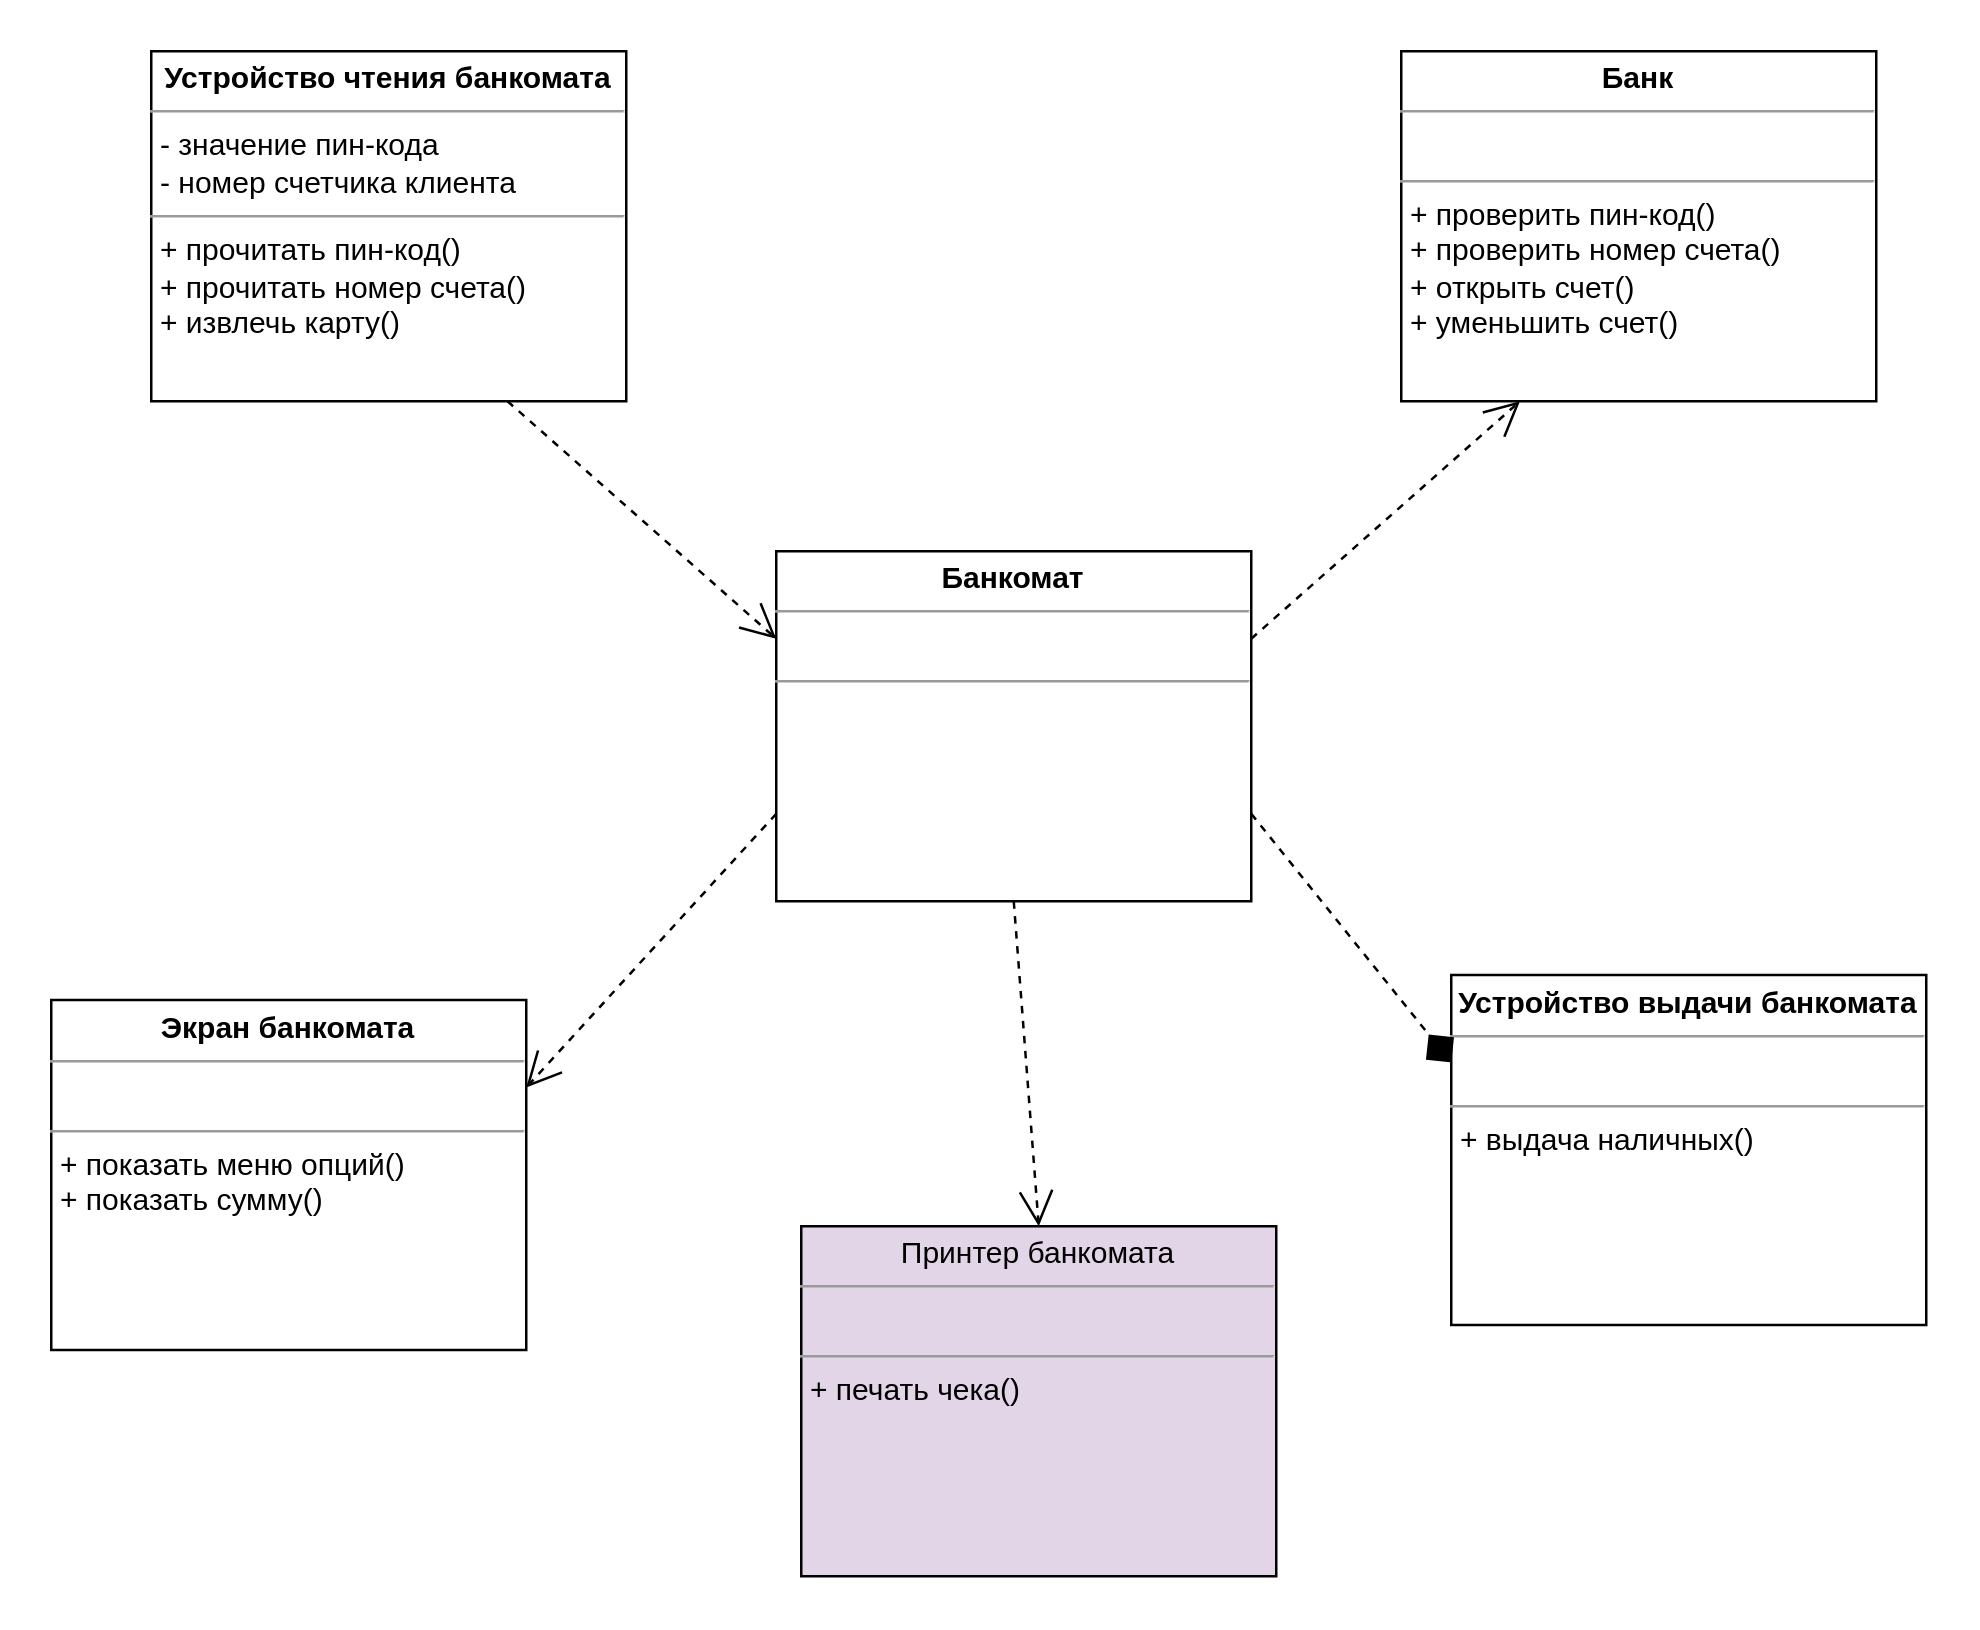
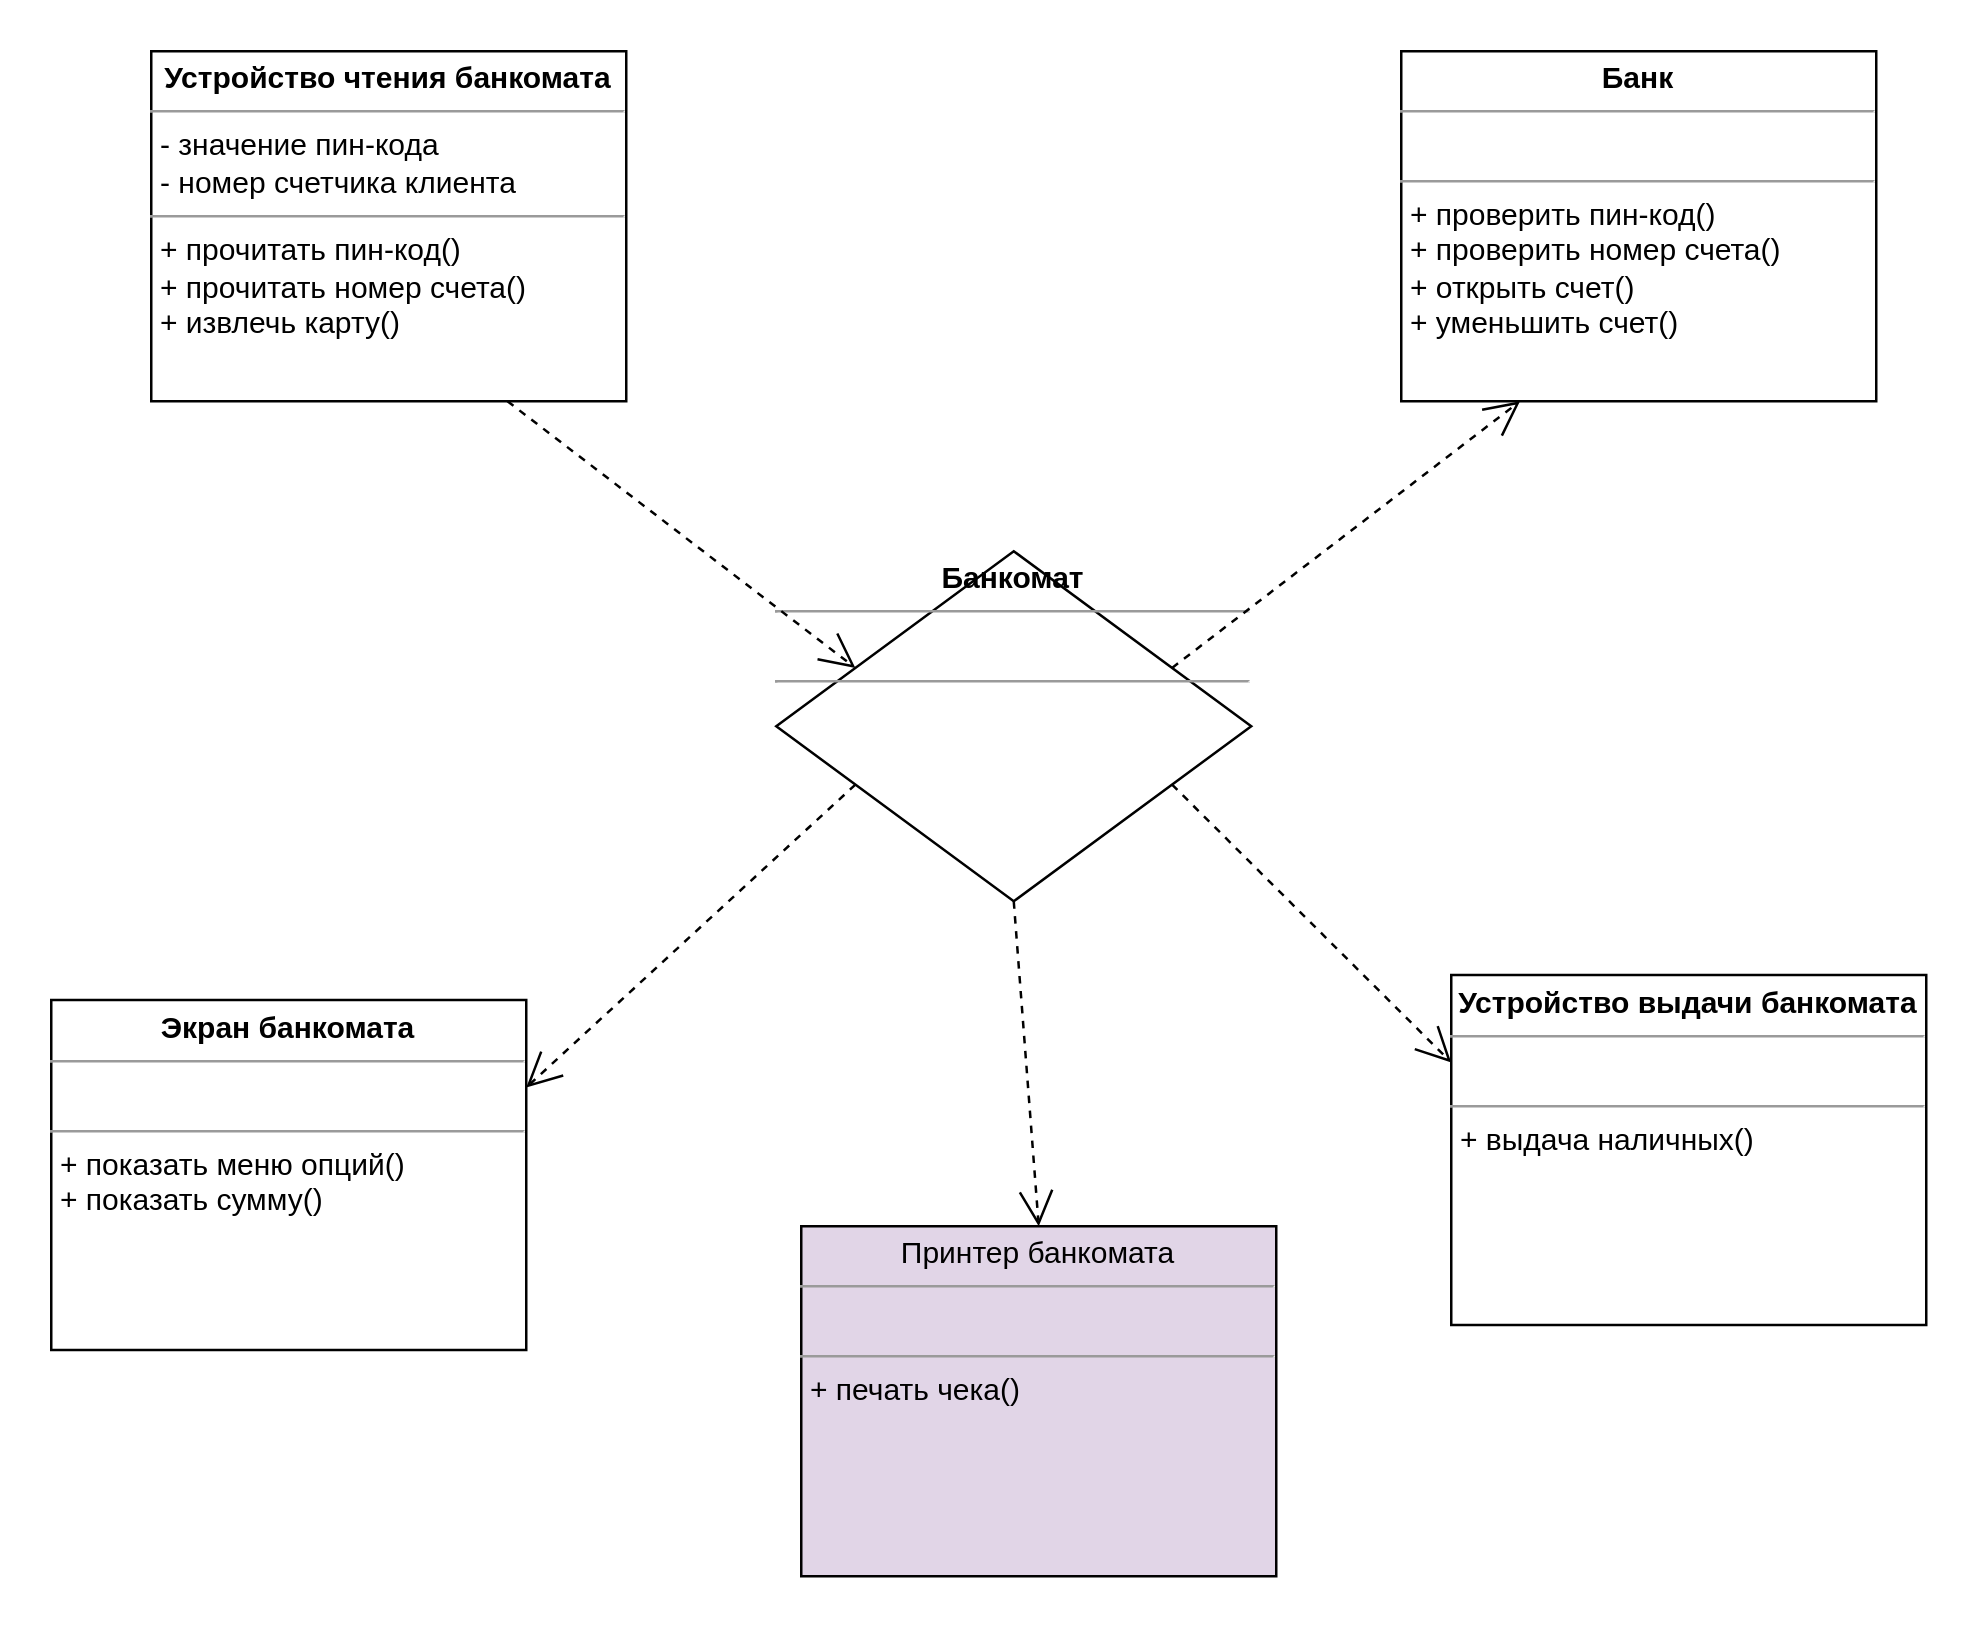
(1014, 726) -> (1014, 726)
(1341, 925) -> (1310, 922)
